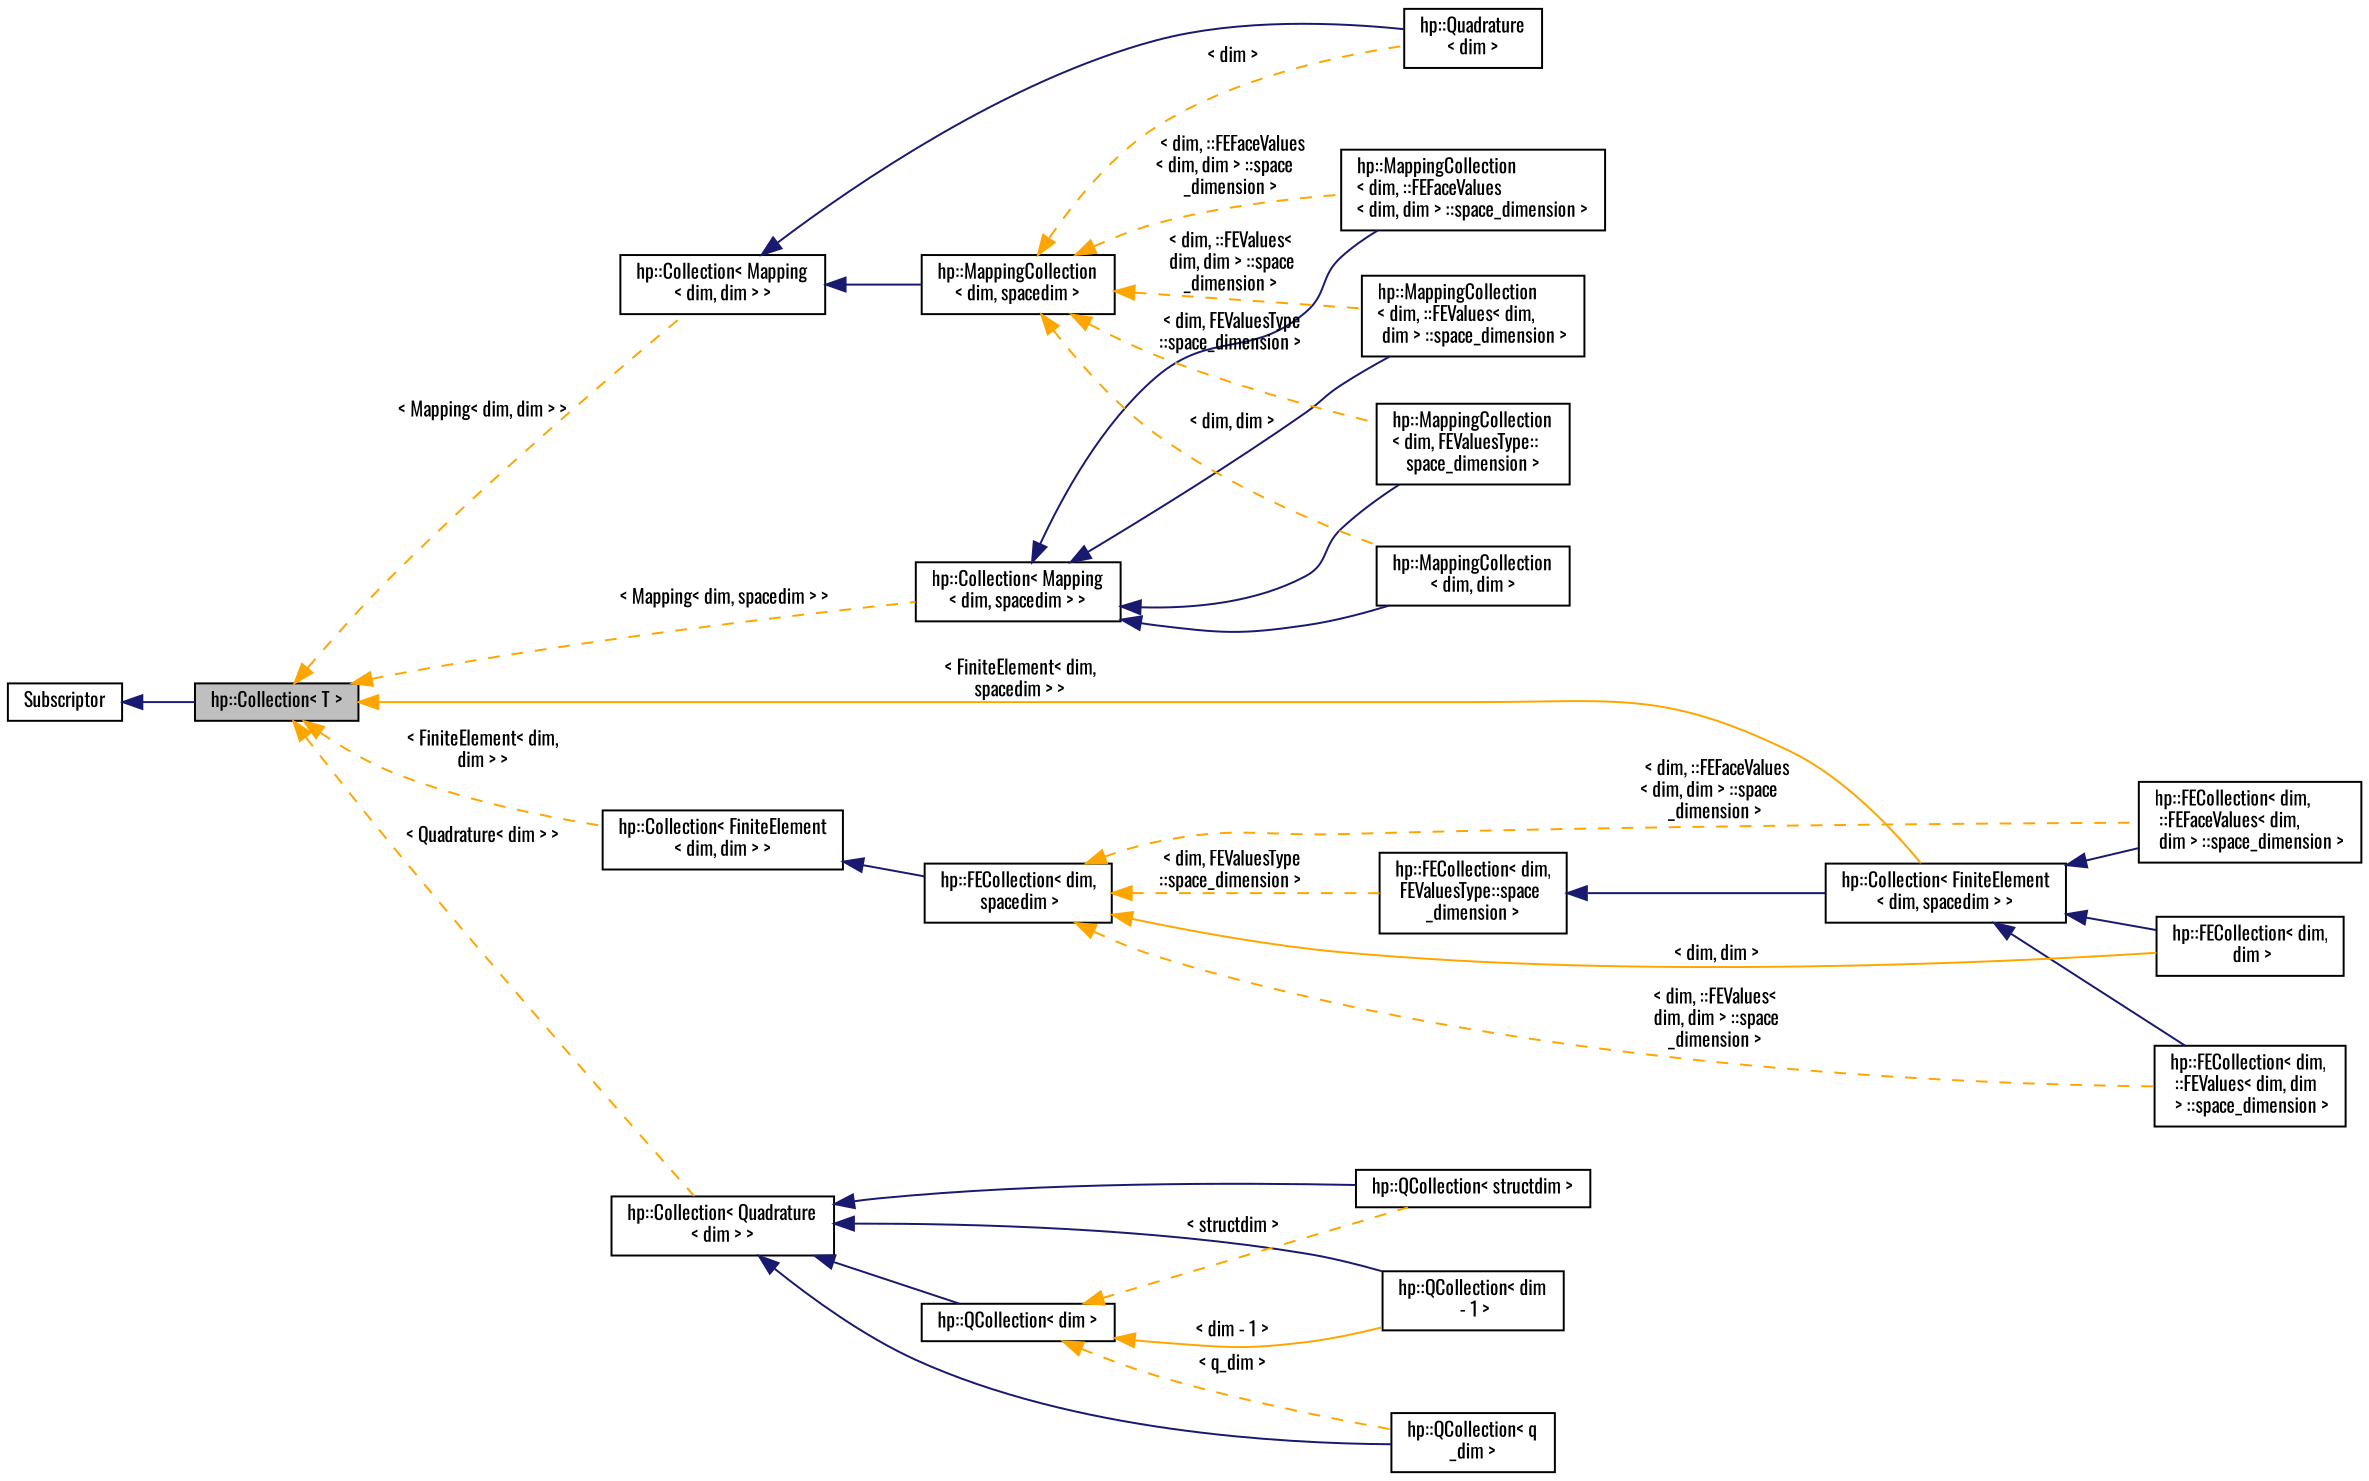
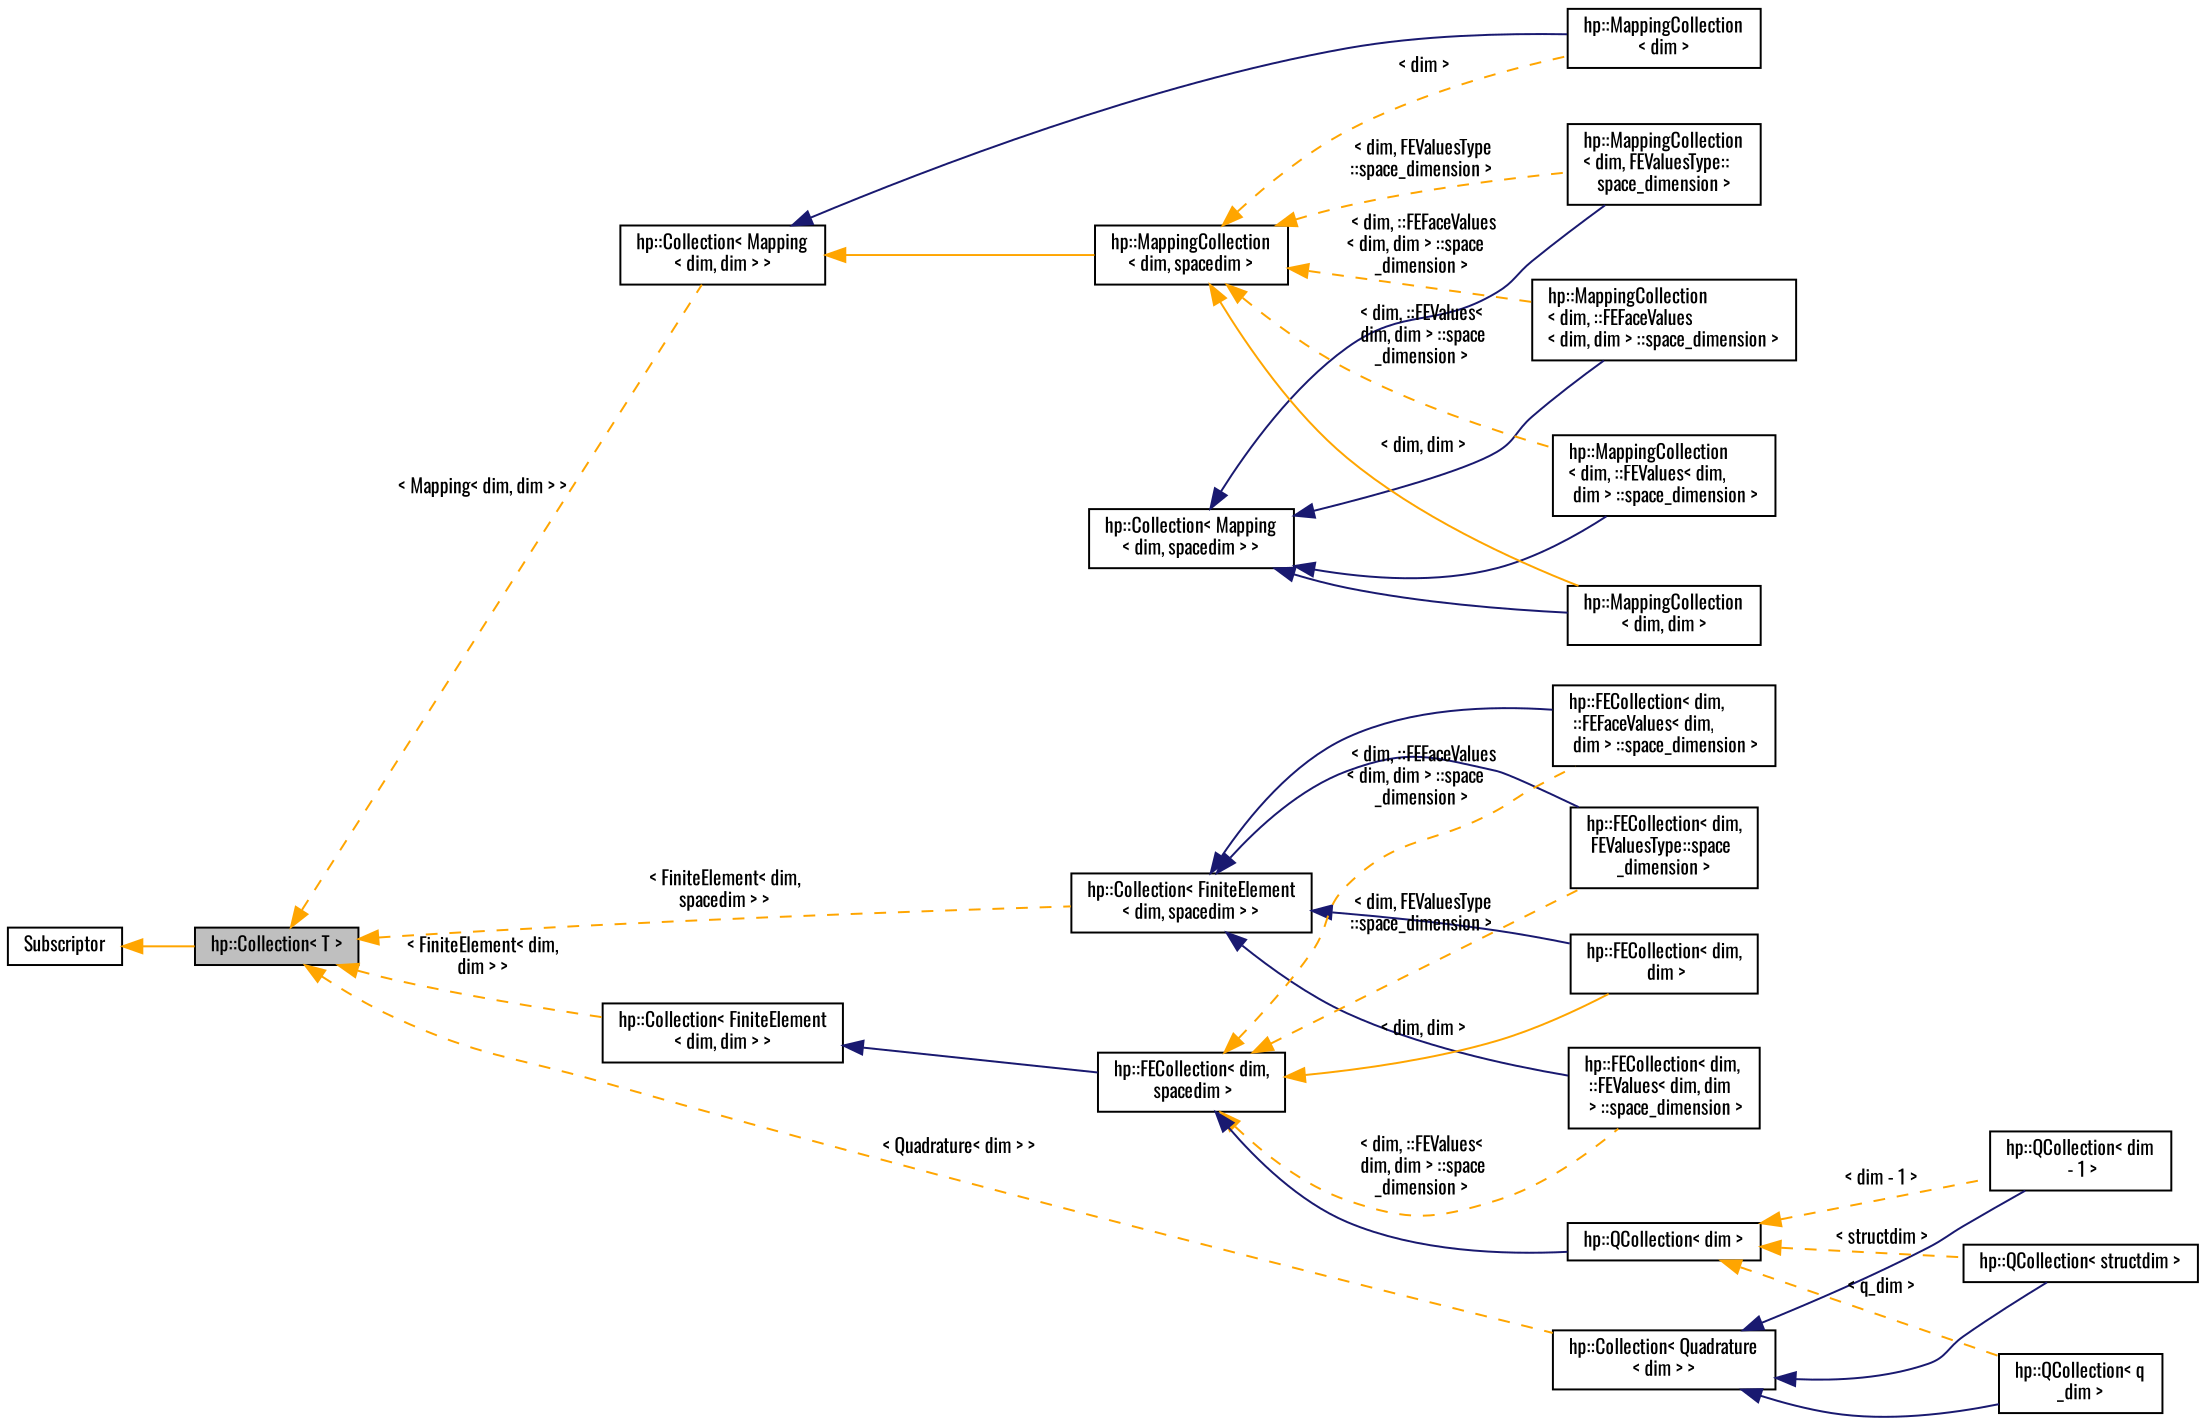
(1473, 38) -> (1664, 38)
(883, 285) -> (970, 255)
(1200, 463) -> (1372, 477)
(643, 635) -> none
(169, 702) -> (169, 946)
(1175, 702) -> (725, 919)
(1707, 893) -> (1393, 759)
(897, 1283) -> (1381, 1234)
(1259, 1346) -> (1885, 1199)
